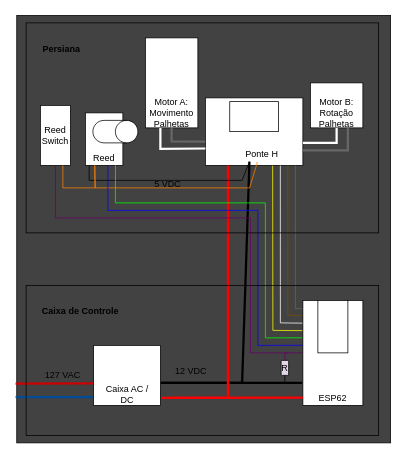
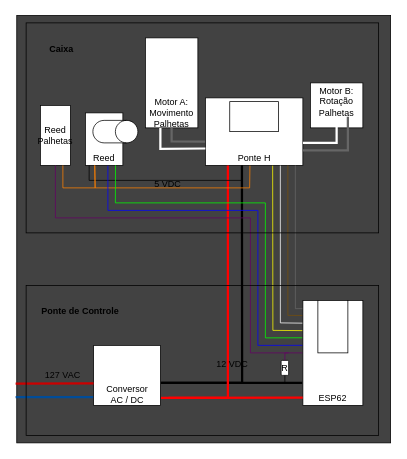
(62, 49) -> (62, 49)
(336, 113) -> (336, 102)
(55, 135) -> (55, 135)
(261, 154) -> (254, 158)
(80, 312) -> (80, 312)
(285, 368) -> (285, 368)
(191, 372) -> (232, 364)
(127, 394) -> (127, 394)
